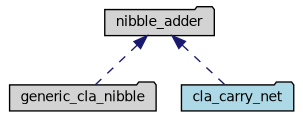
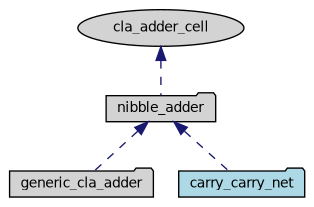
none -> (161, 28)
(83, 98) -> (81, 184)
(238, 98) -> (242, 184)
